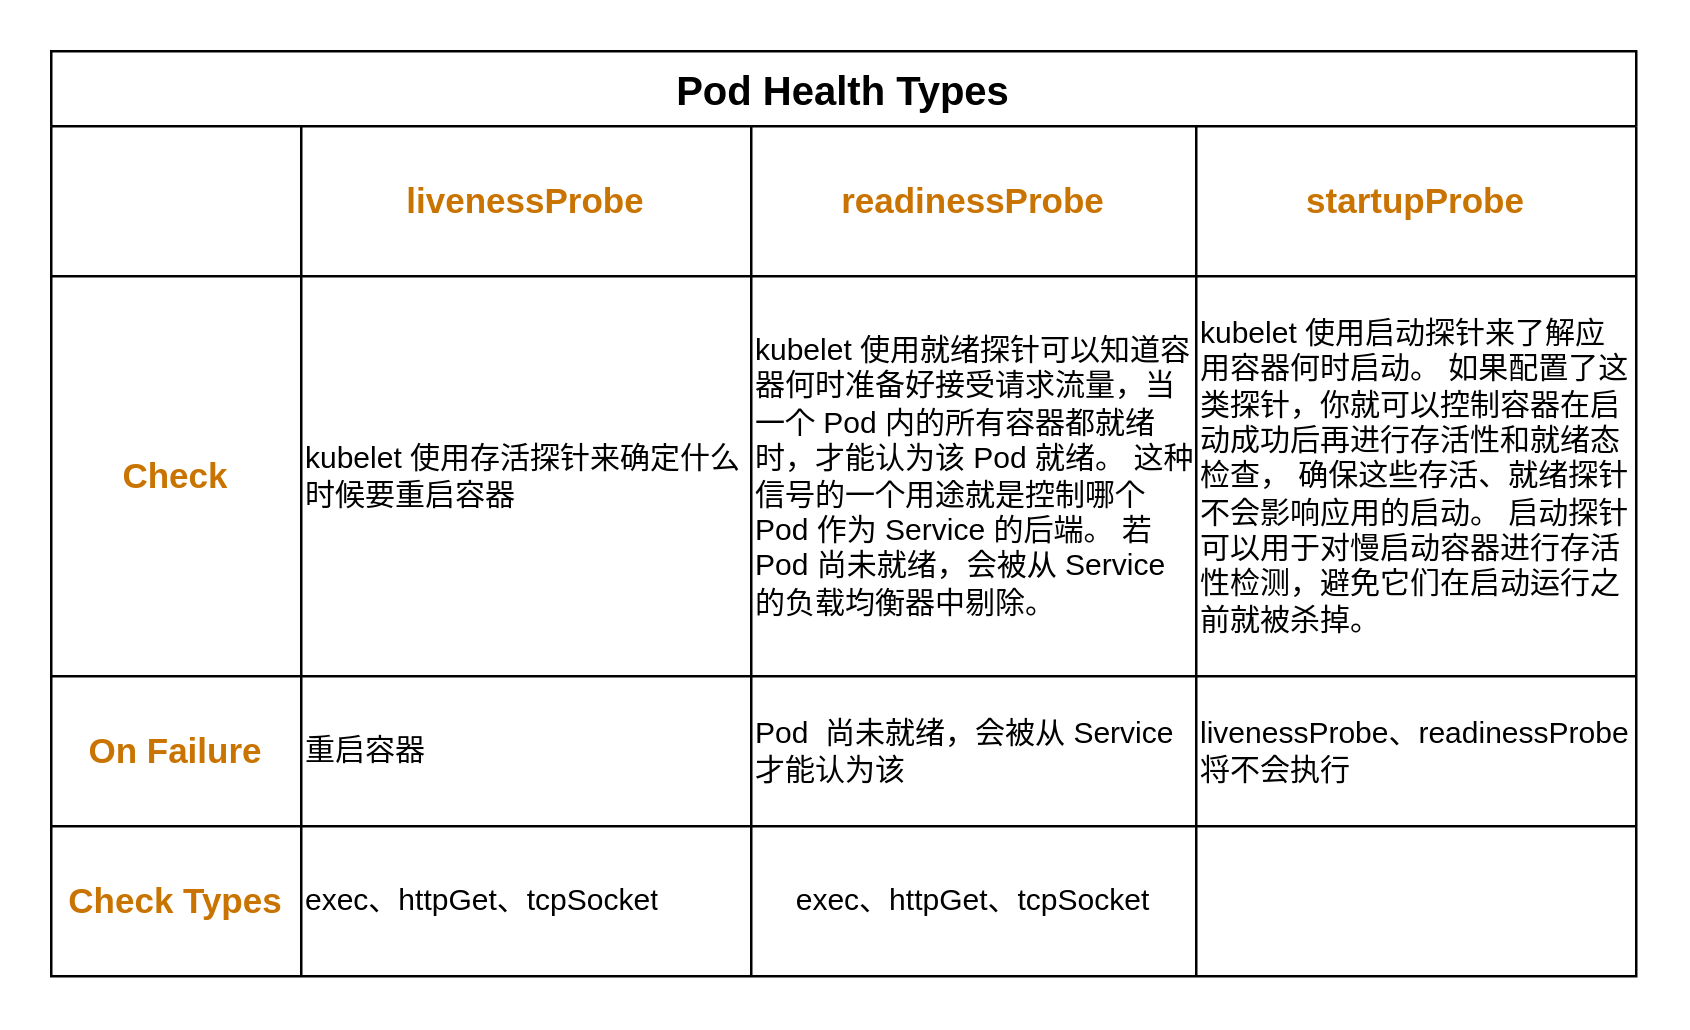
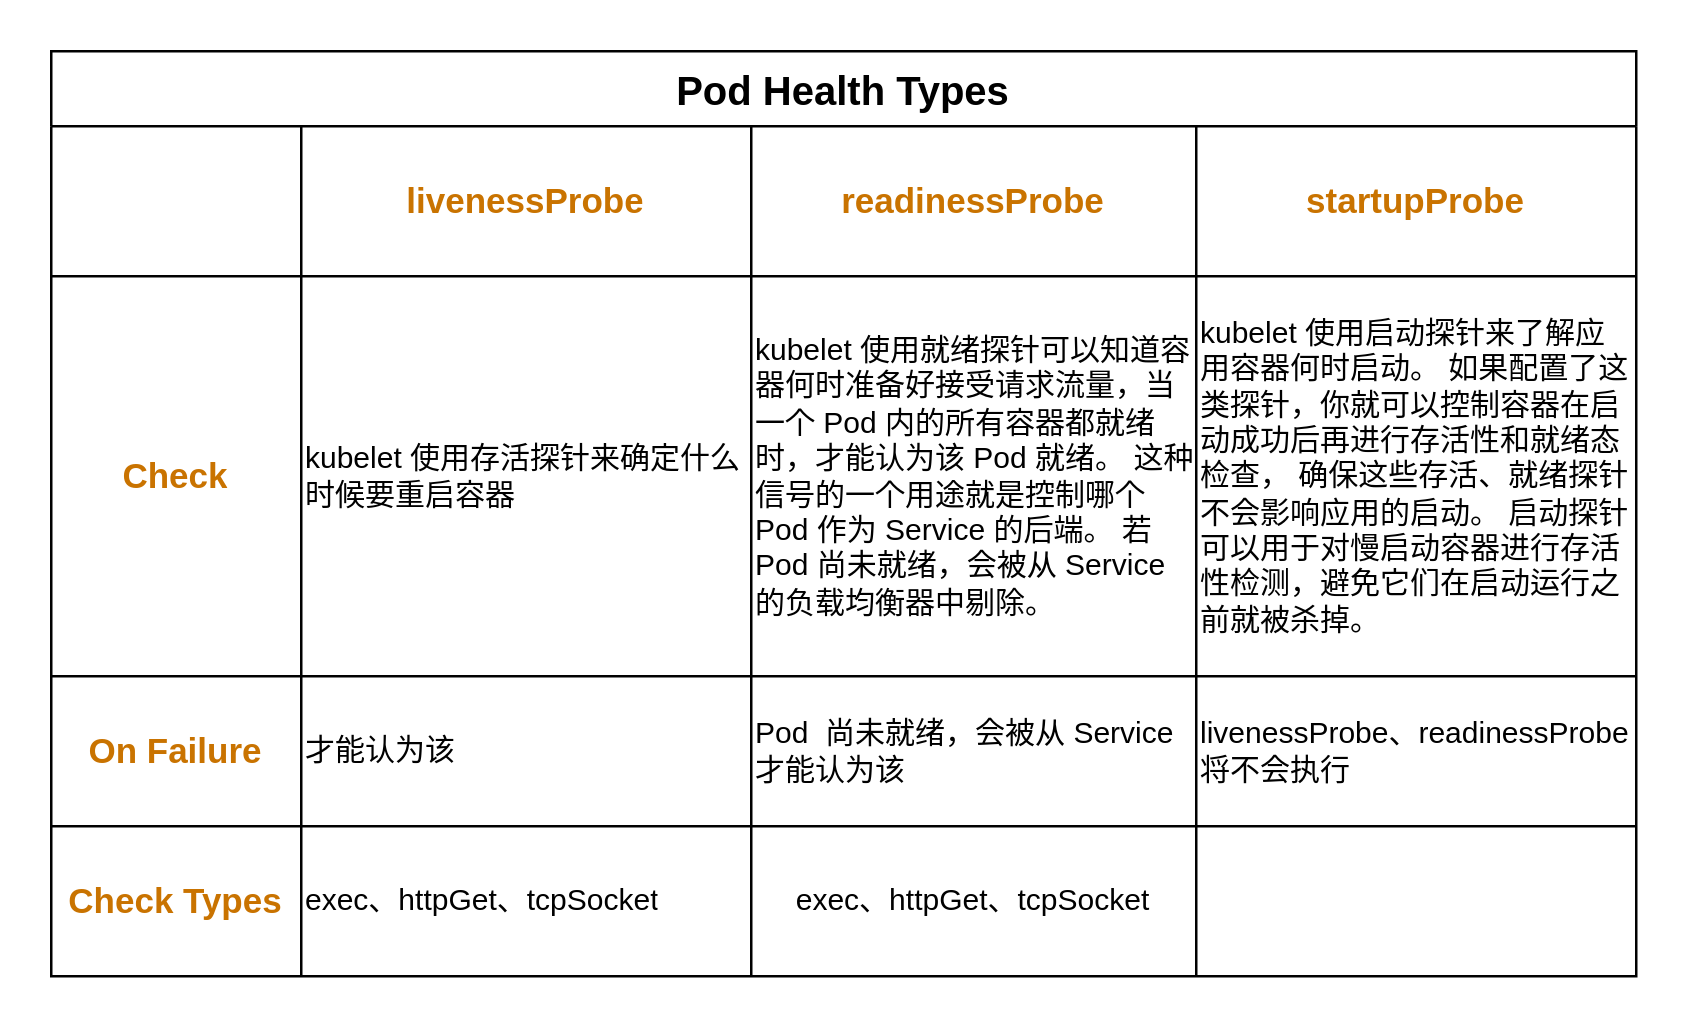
(366, 751) -> (381, 751)
